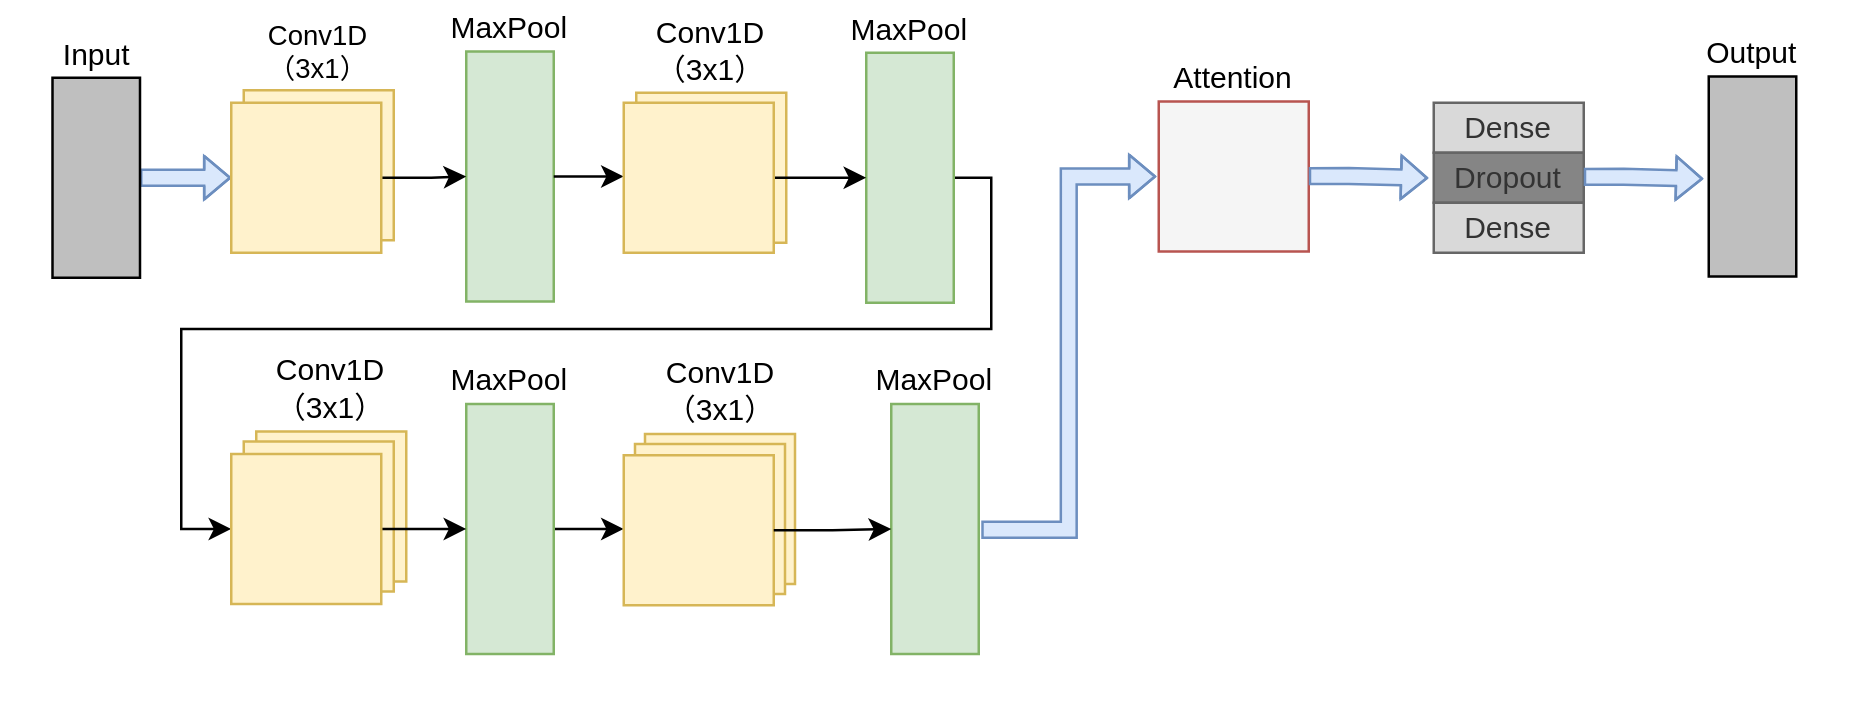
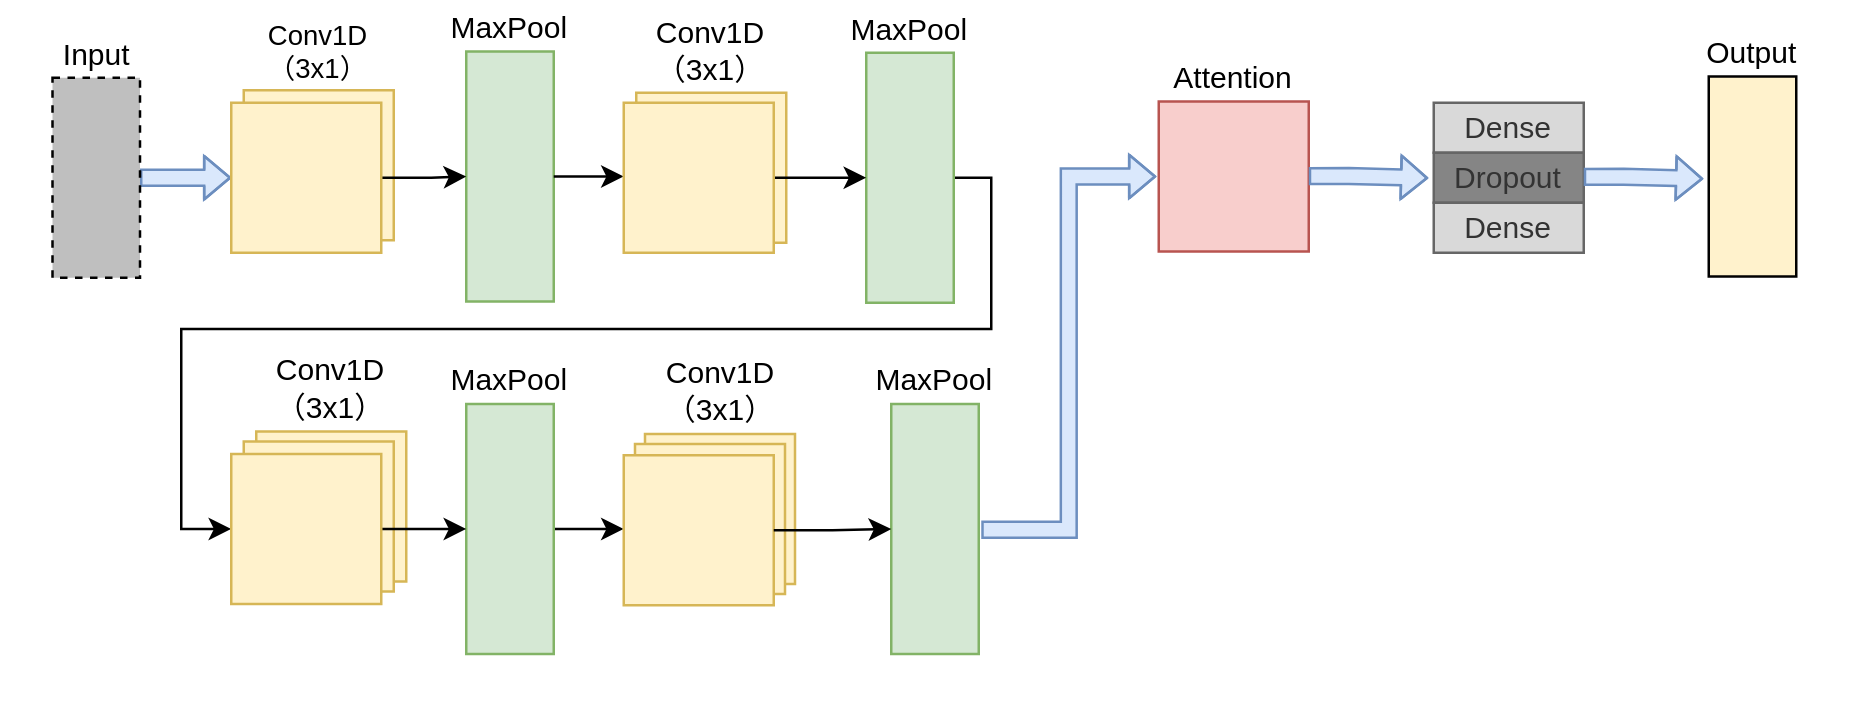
(1234, 176) -> (1234, 176)
(1753, 176) -> (1753, 176)
(96, 178) -> (96, 178)
